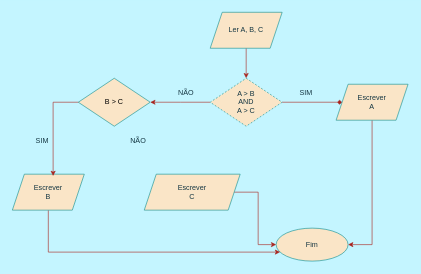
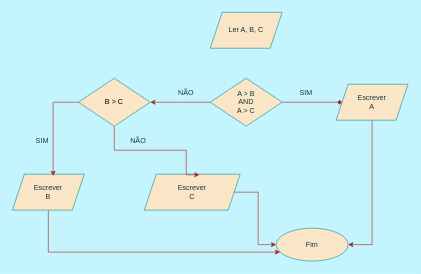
(246, 72) -> none
(246, 102) -> (246, 102)
none -> (154, 150)
